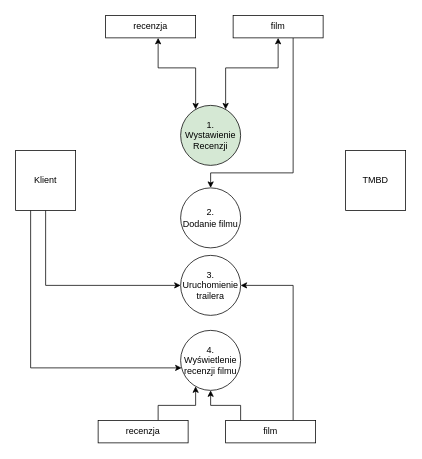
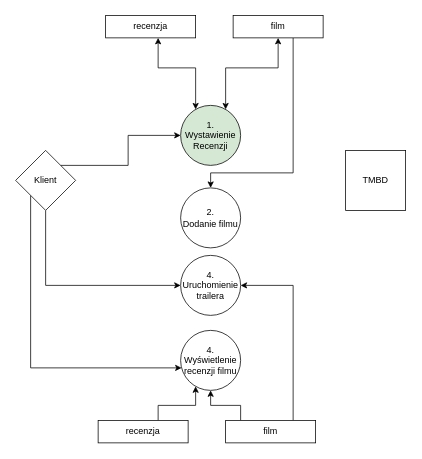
none -> (95, 165)
(45, 180) -> (45, 180)
(210, 285) -> (210, 285)
